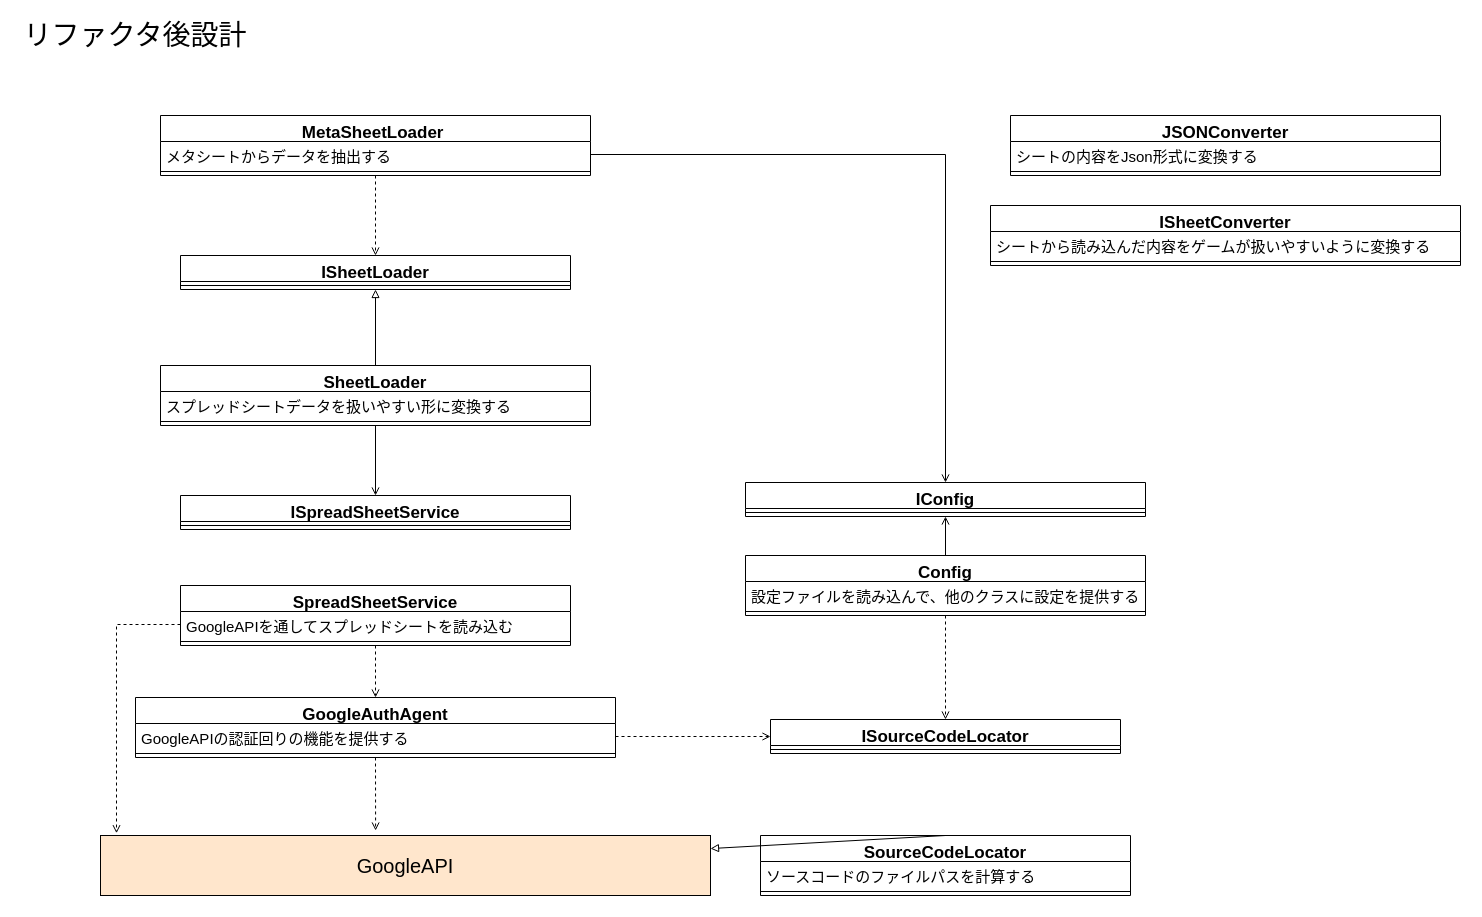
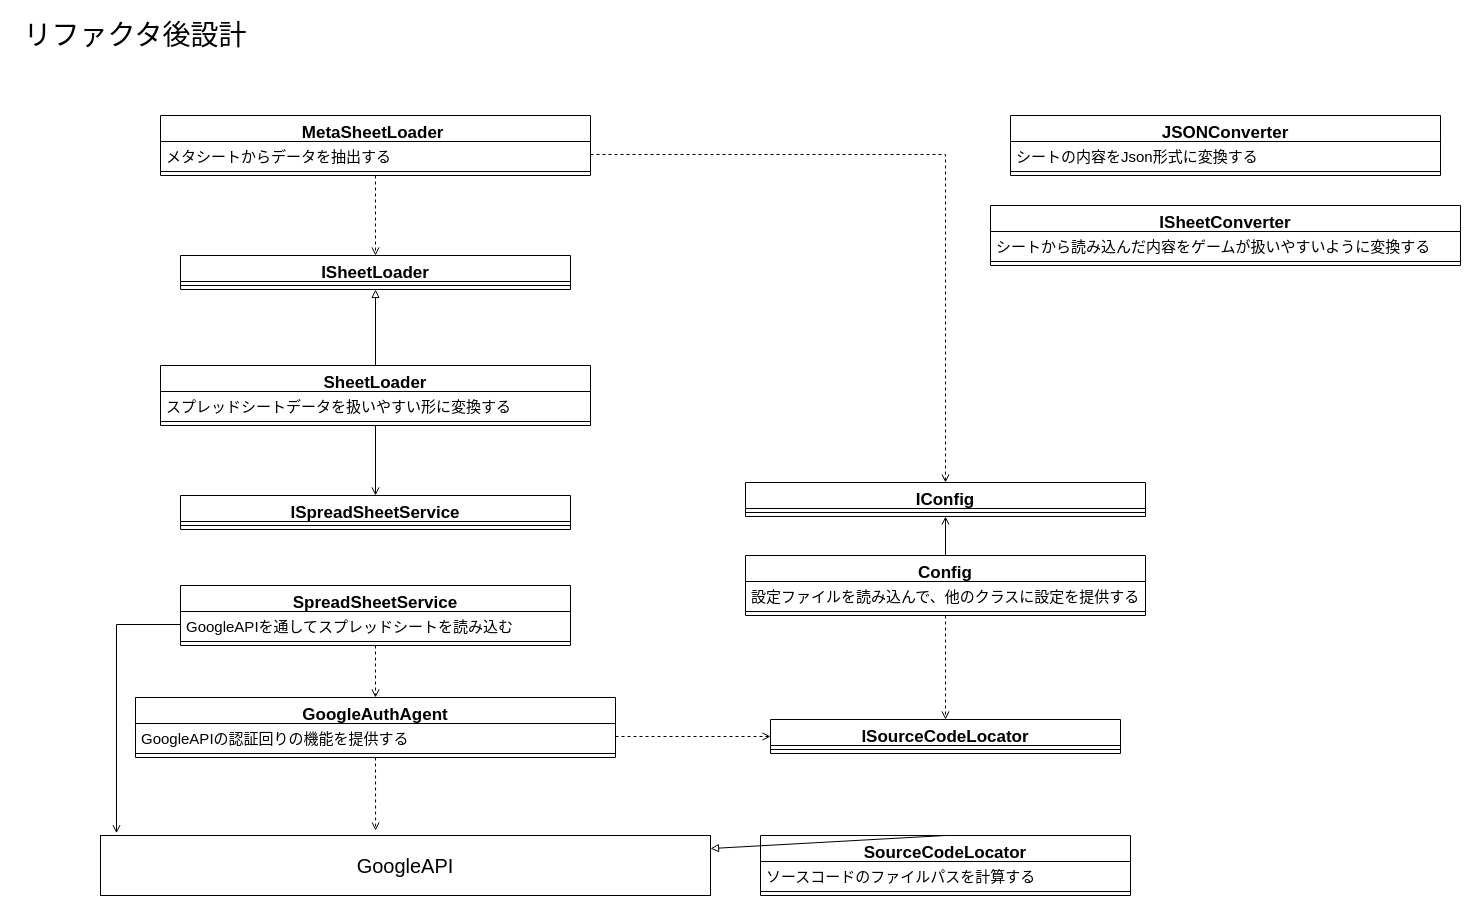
(931, 155) -> (931, 155)
(117, 697) -> (117, 697)
(406, 866) -> (406, 866)
